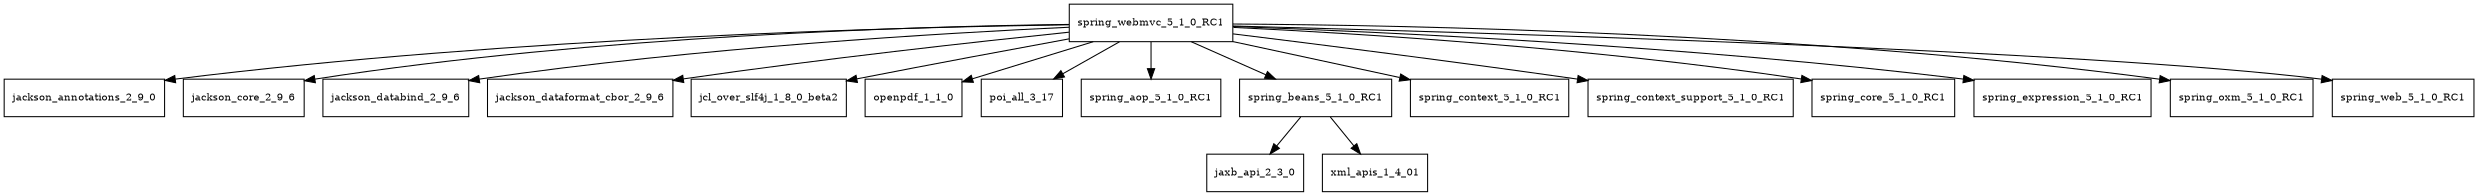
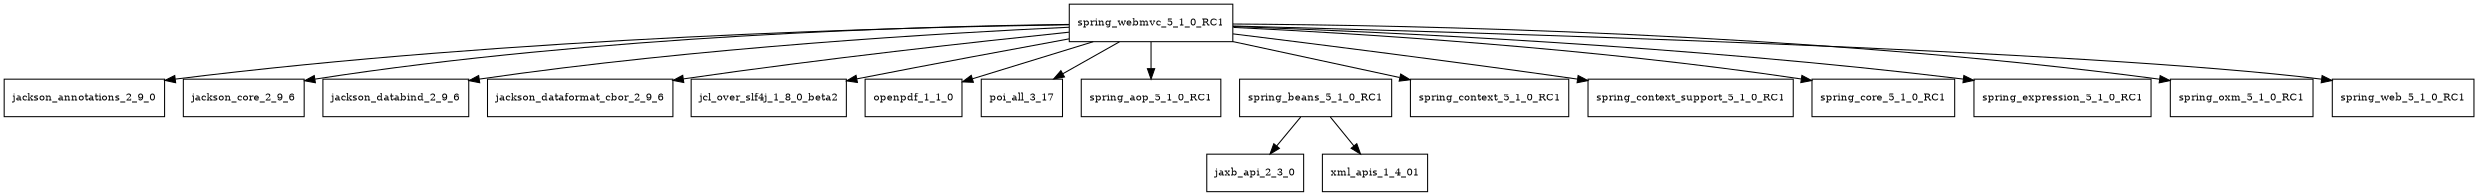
(1229, 58) -> none
